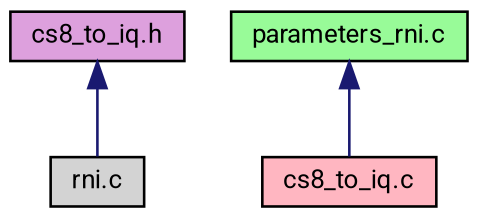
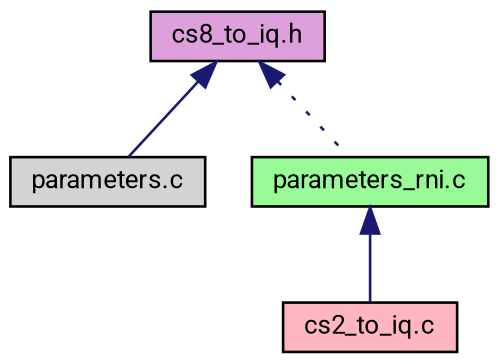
none -> (313, 119)
(97, 182) -> (108, 182)
(349, 182) -> (370, 327)
